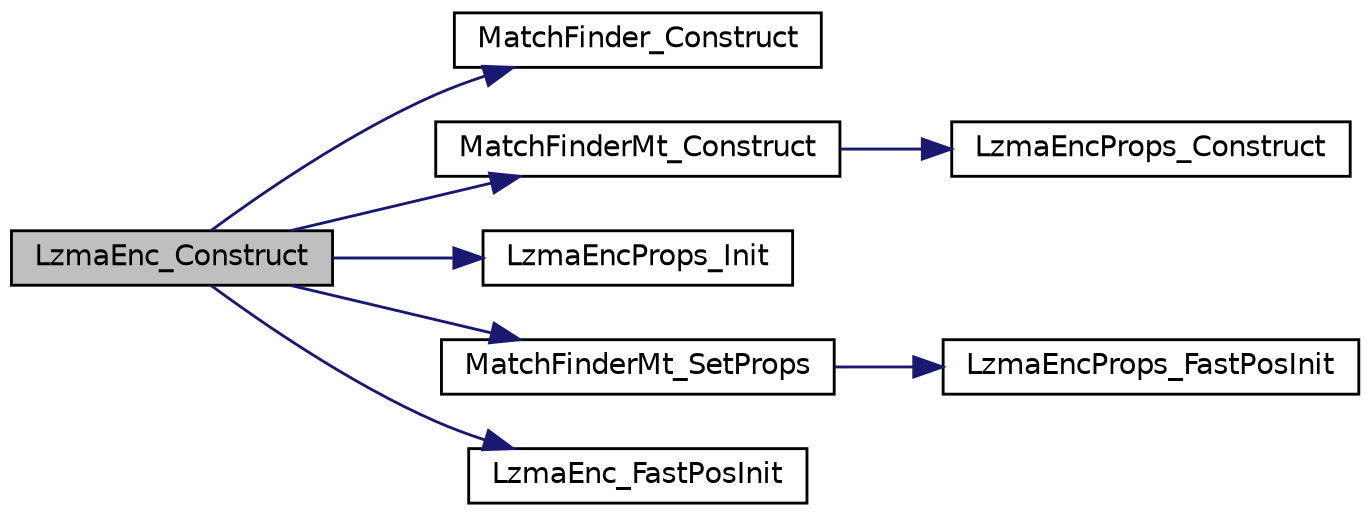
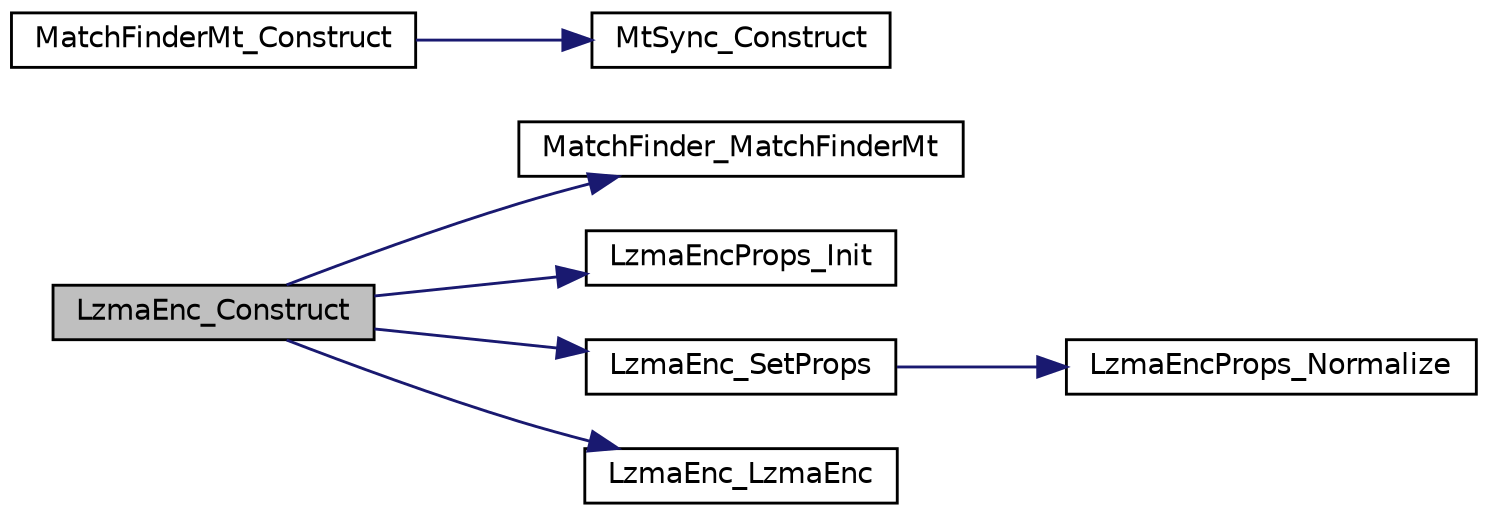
(638, 40) -> (741, 149)
(1151, 149) -> (741, 40)
(391, 207) -> none
(638, 367) -> (741, 367)
(1151, 367) -> (1271, 367)
(638, 476) -> (741, 476)
